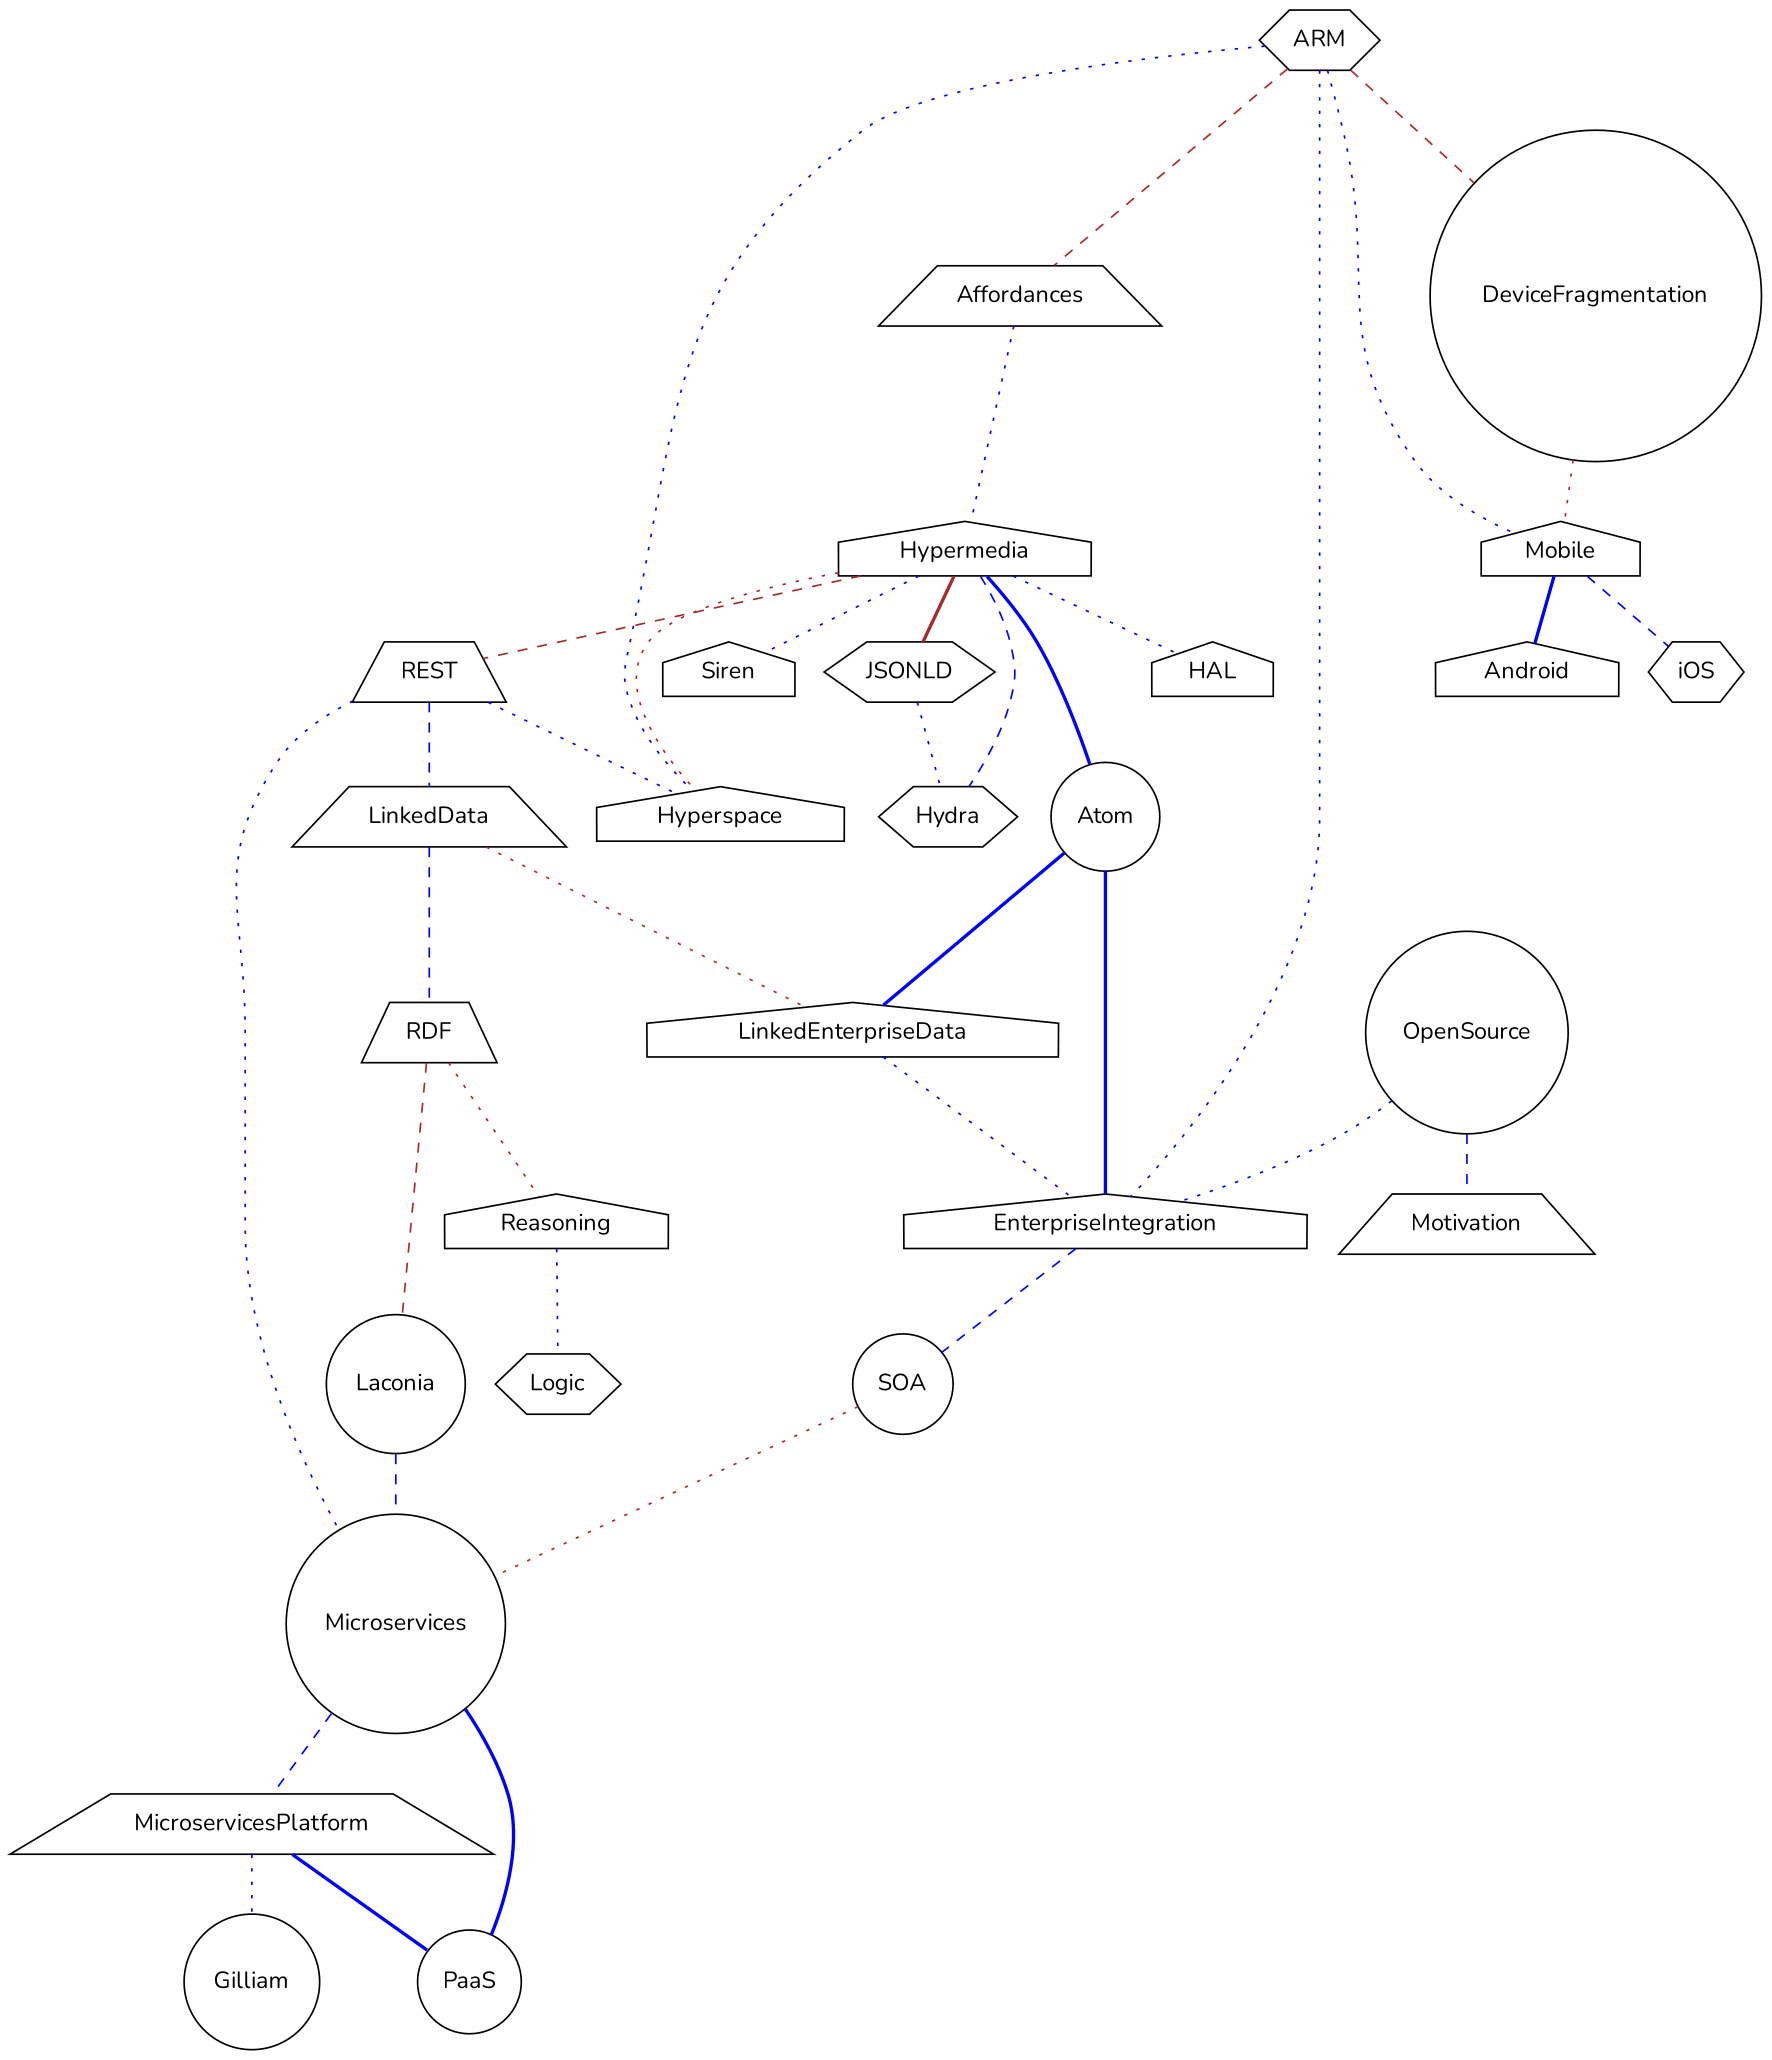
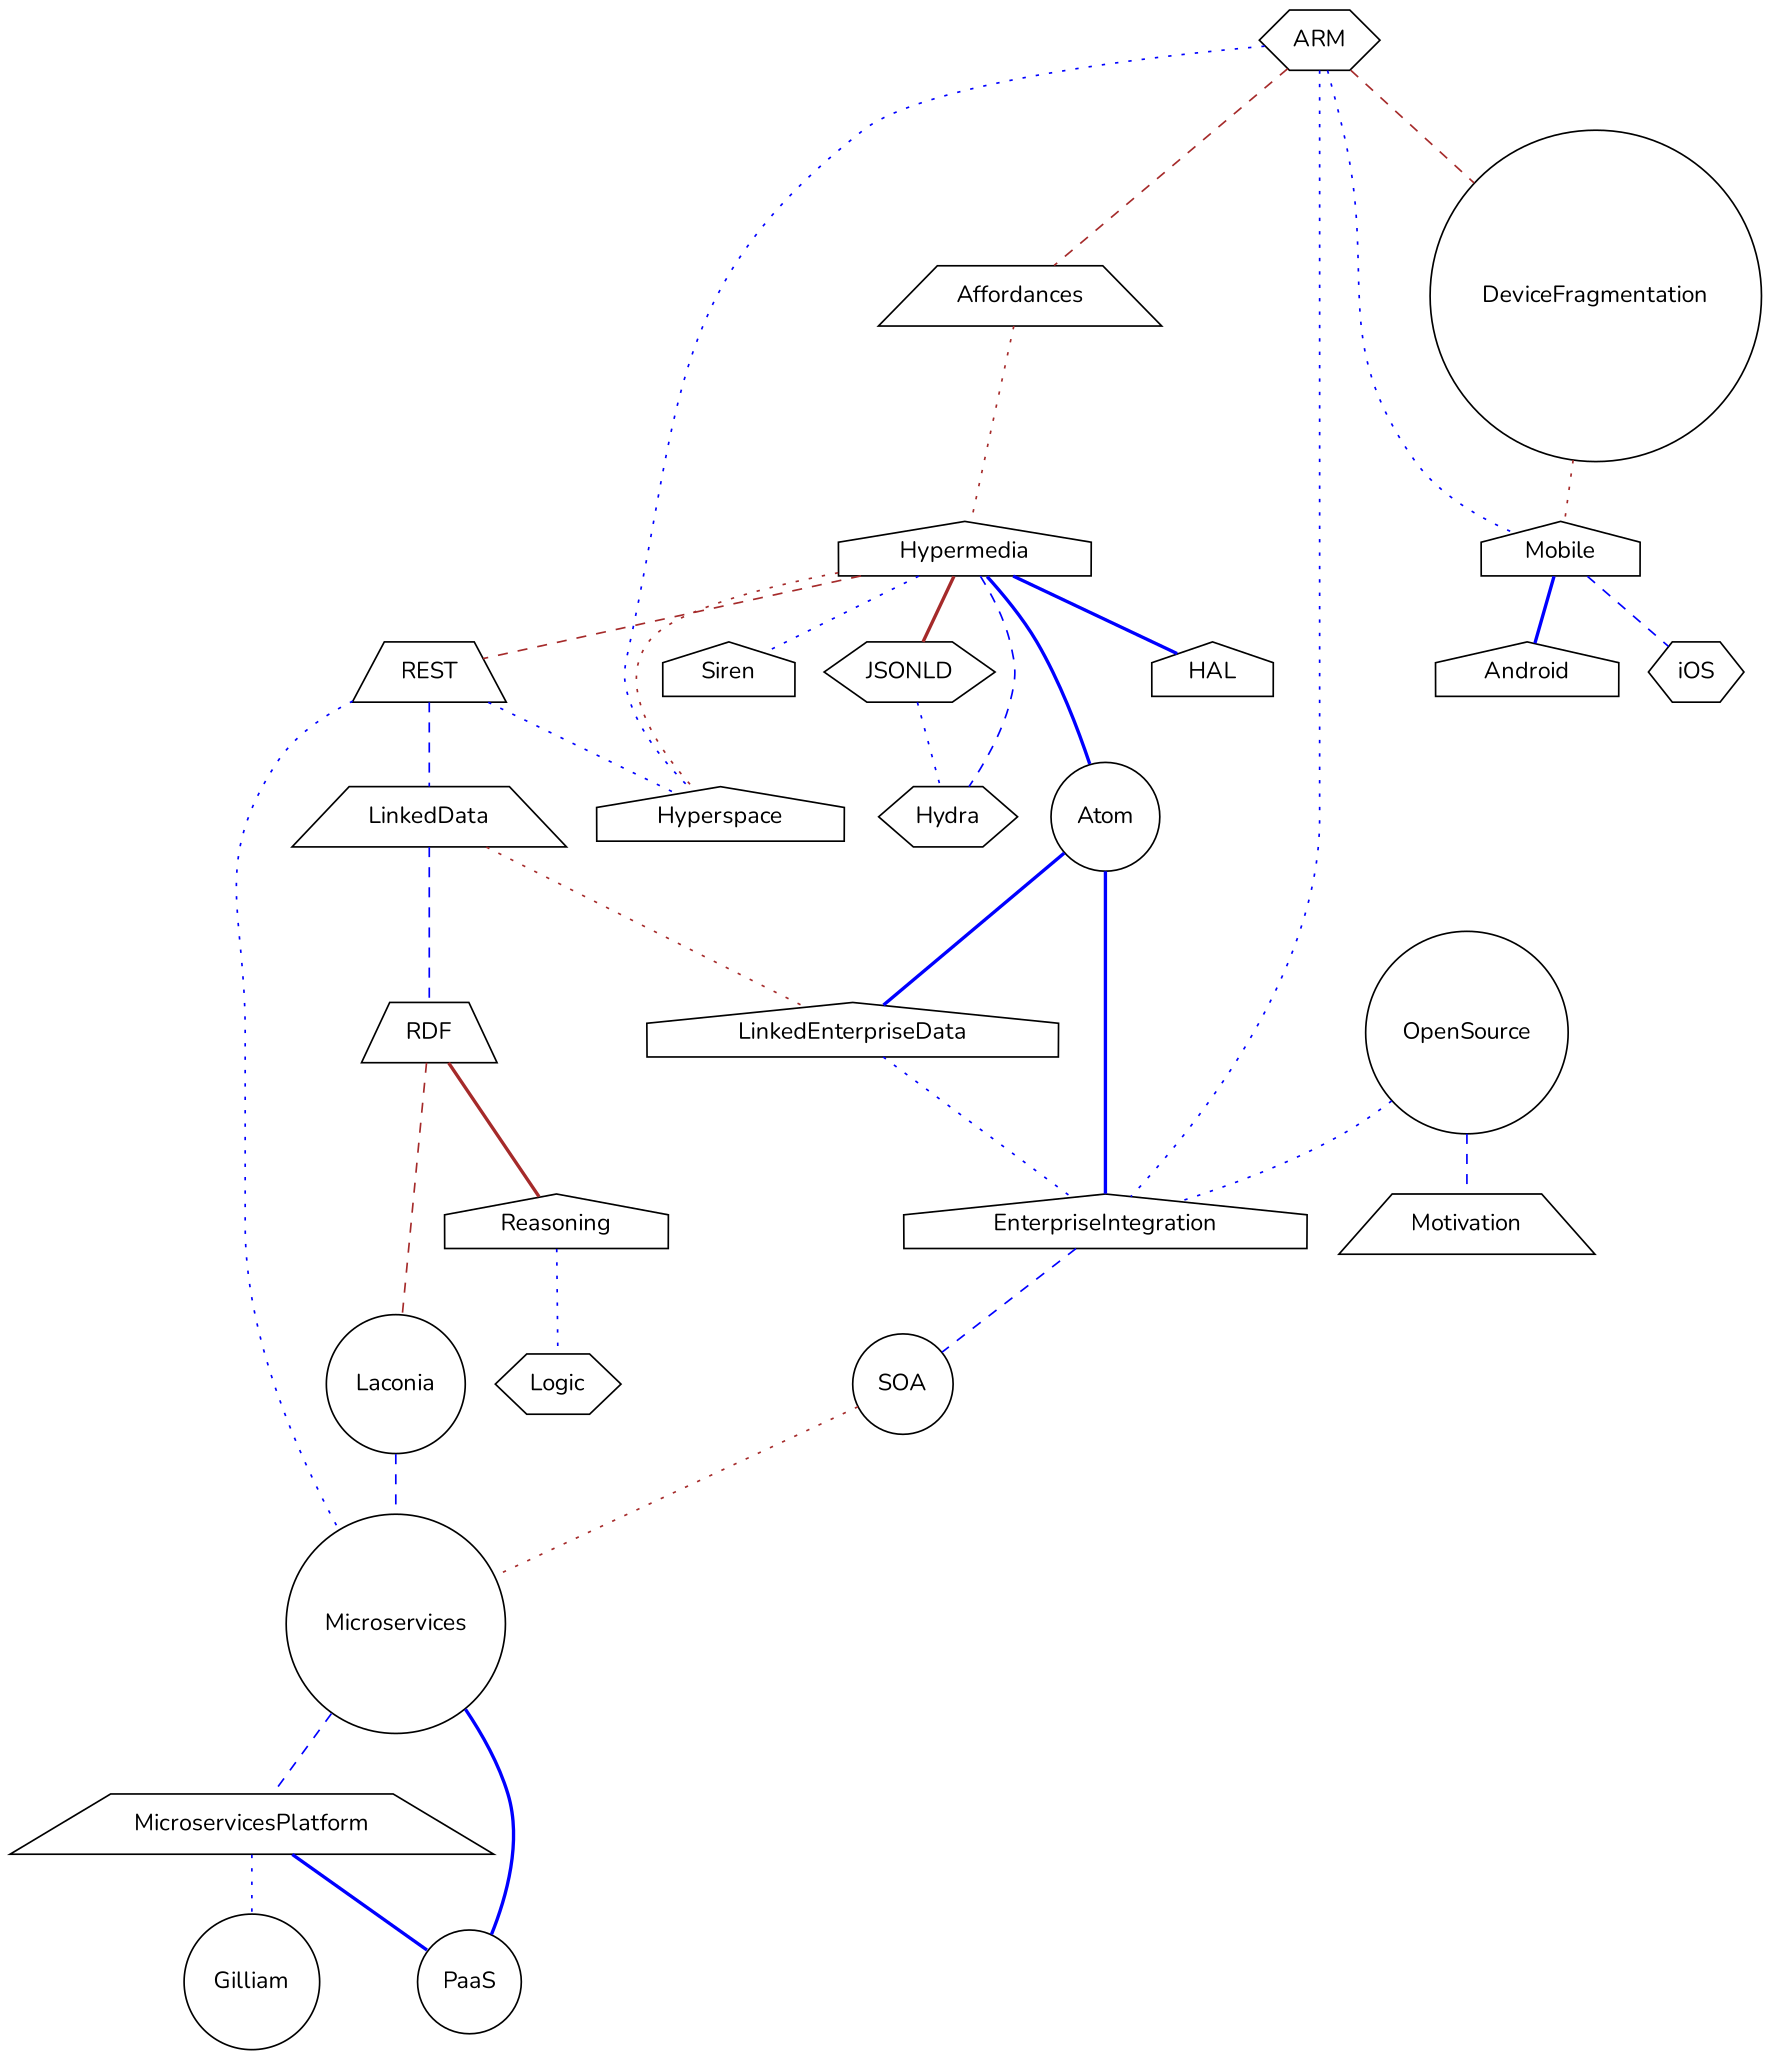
(992, 424) -> (992, 424)
(1095, 615) -> (1095, 615)
(494, 1130) -> (494, 1130)
